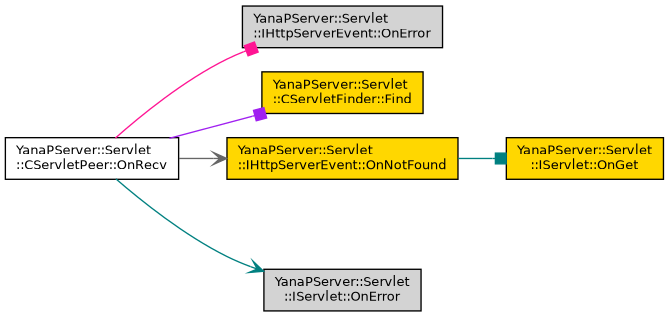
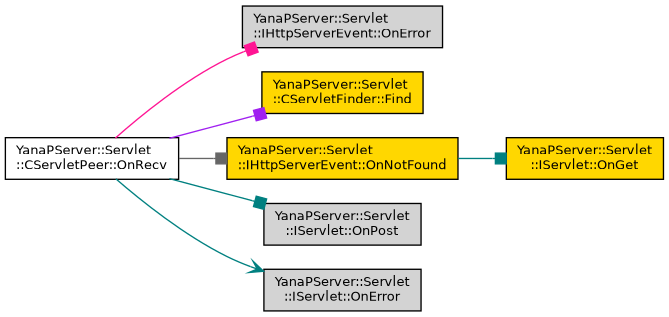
(196, 158) -> (196, 158)
none -> (342, 224)
